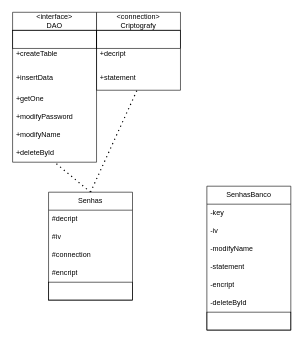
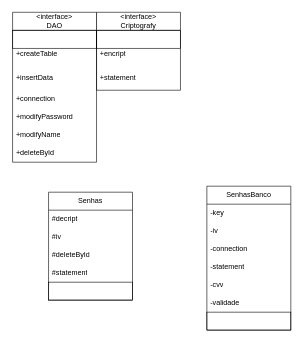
(138, 21) -> (138, 21)
(115, 57) -> (115, 57)
(30, 99) -> (37, 99)
(114, 141) -> none
(72, 177) -> none
(232, 249) -> (232, 249)
(73, 255) -> (73, 255)
(67, 273) -> (72, 273)
(225, 285) -> (218, 285)
(232, 303) -> (227, 303)
